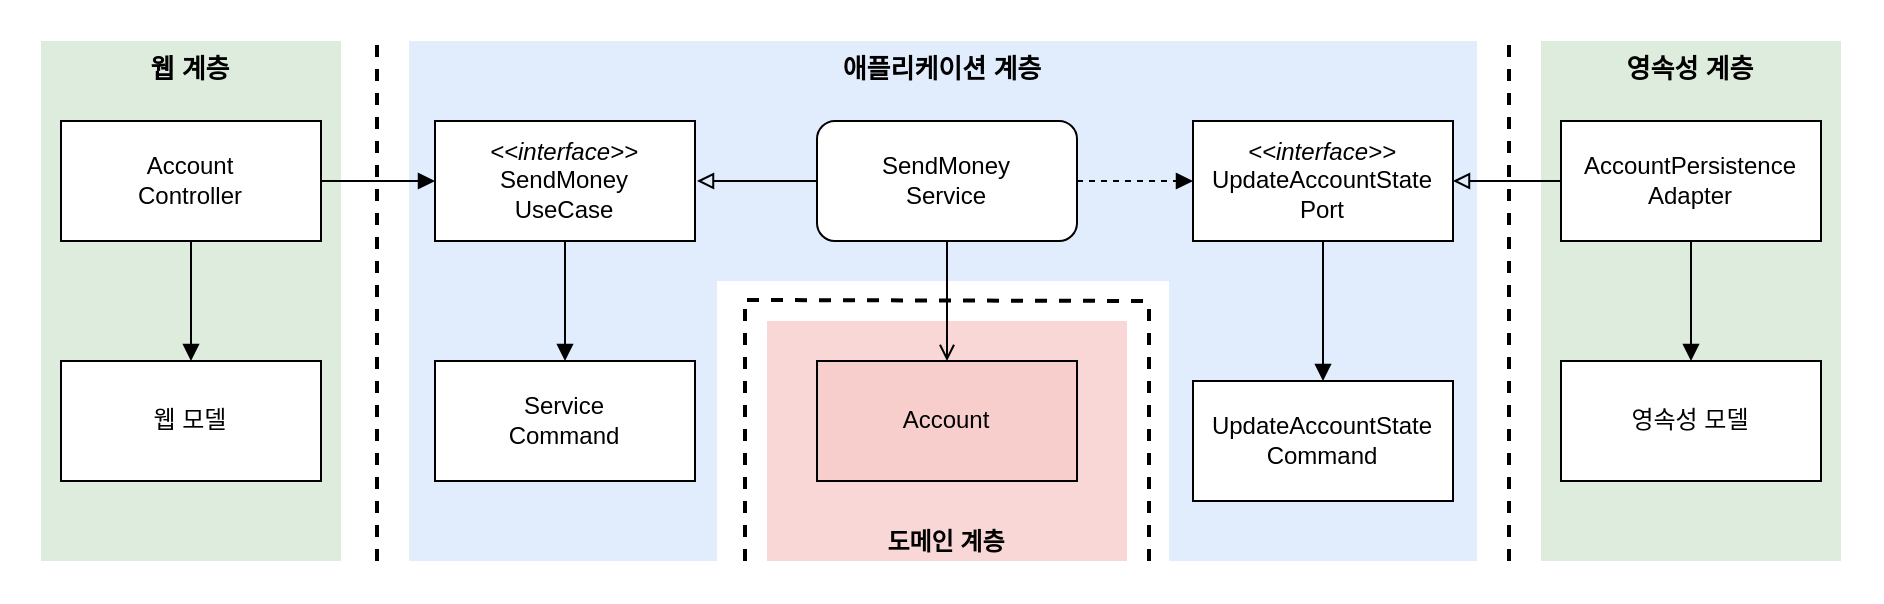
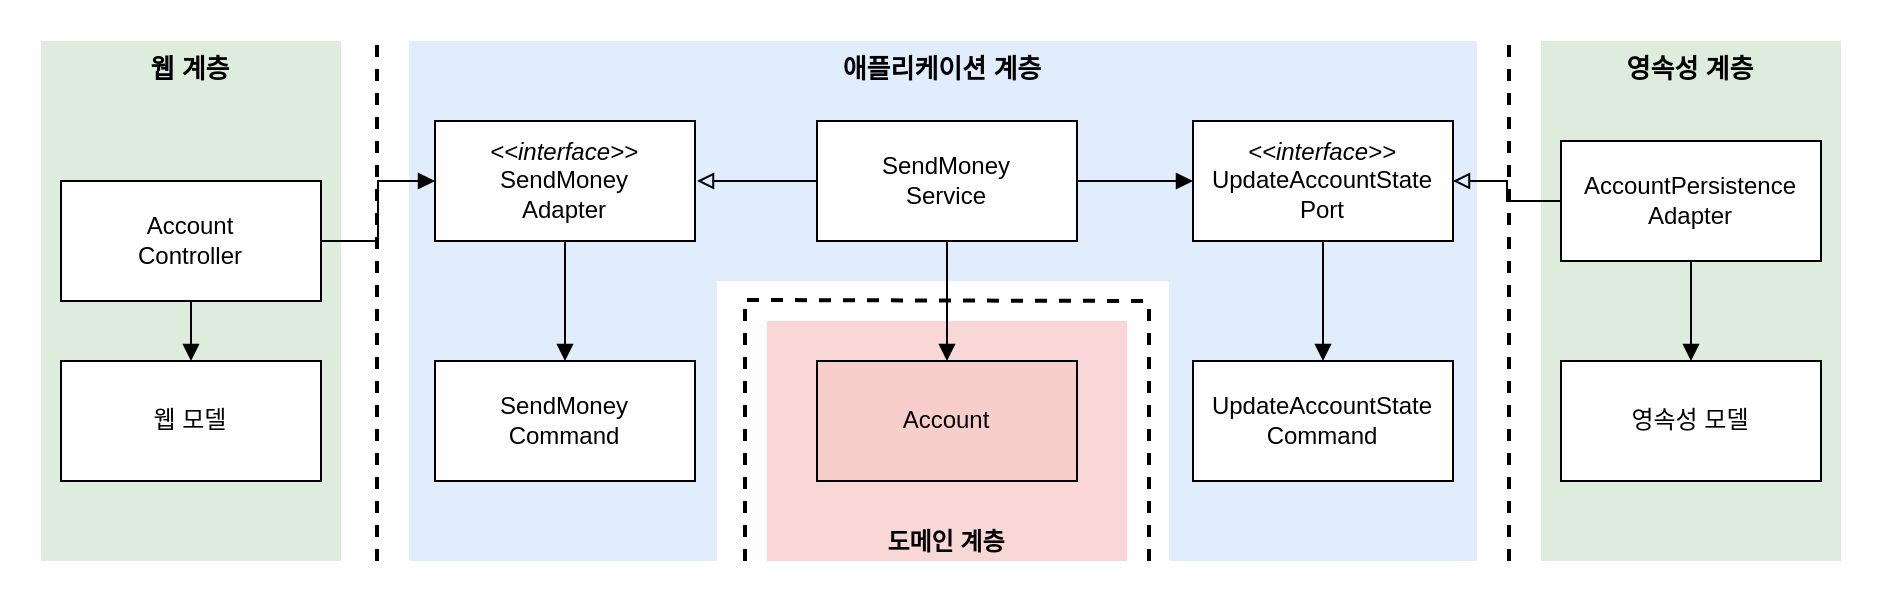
(191, 181) -> (191, 241)
(565, 181) -> (565, 181)
(947, 181) -> (947, 181)
(1126, 181) -> (1126, 181)
(1691, 181) -> (1691, 201)
(947, 347) -> (947, 343)
(565, 421) -> (565, 421)
(1323, 441) -> (1323, 421)
